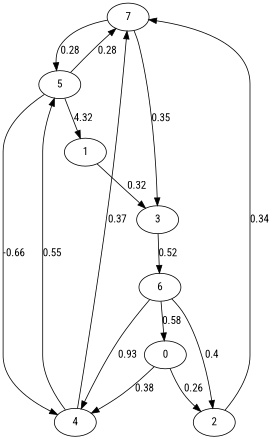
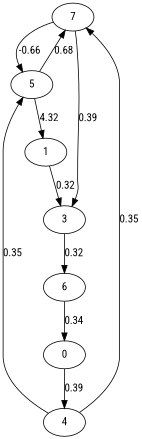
(70, 51) -> (30, 51)
(108, 51) -> (64, 51)
(161, 118) -> (88, 118)
(118, 220) -> (129, 220)
(52, 253) -> (13, 253)
(168, 253) -> (74, 253)
(3, 255) -> none
(172, 321) -> (74, 321)
(113, 348) -> none
(145, 389) -> (74, 389)
(214, 422) -> none
